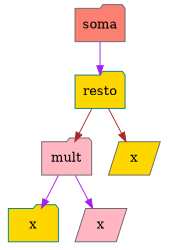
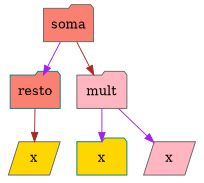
(100, 92) -> (35, 92)
(86, 121) -> (83, 54)
